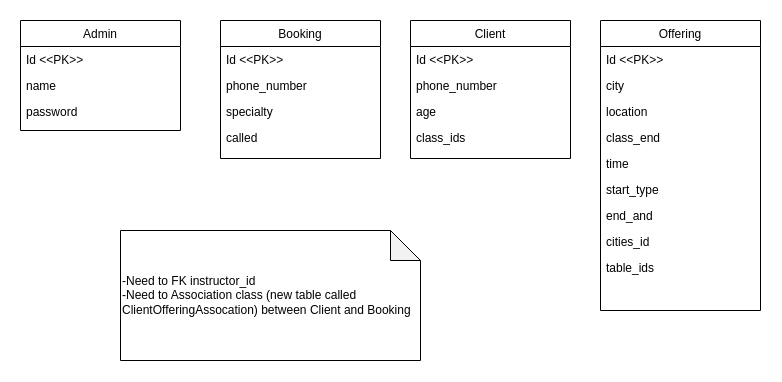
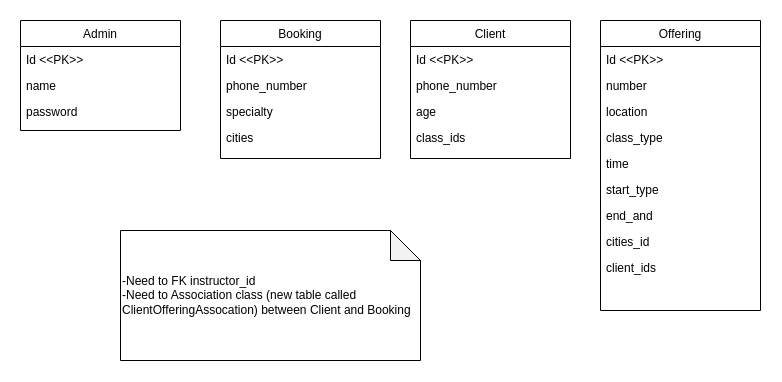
(618, 86) -> (626, 86)
(243, 138) -> (243, 138)
(635, 138) -> (638, 138)
(633, 268) -> (635, 268)
